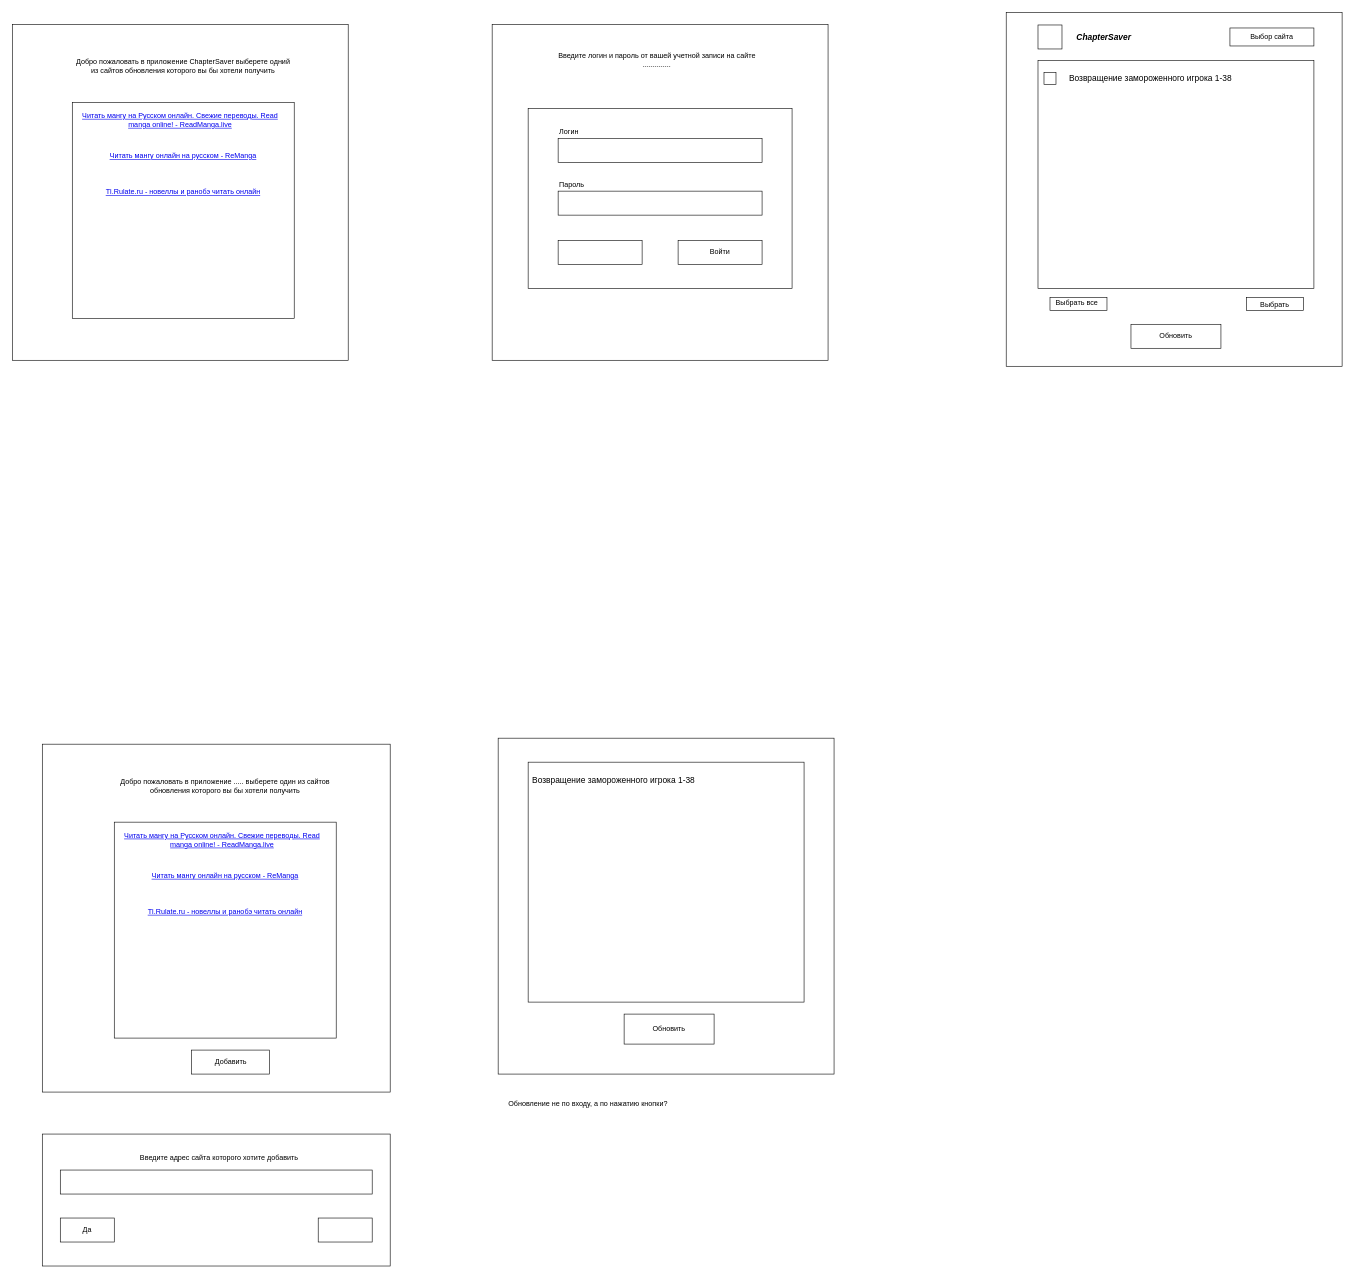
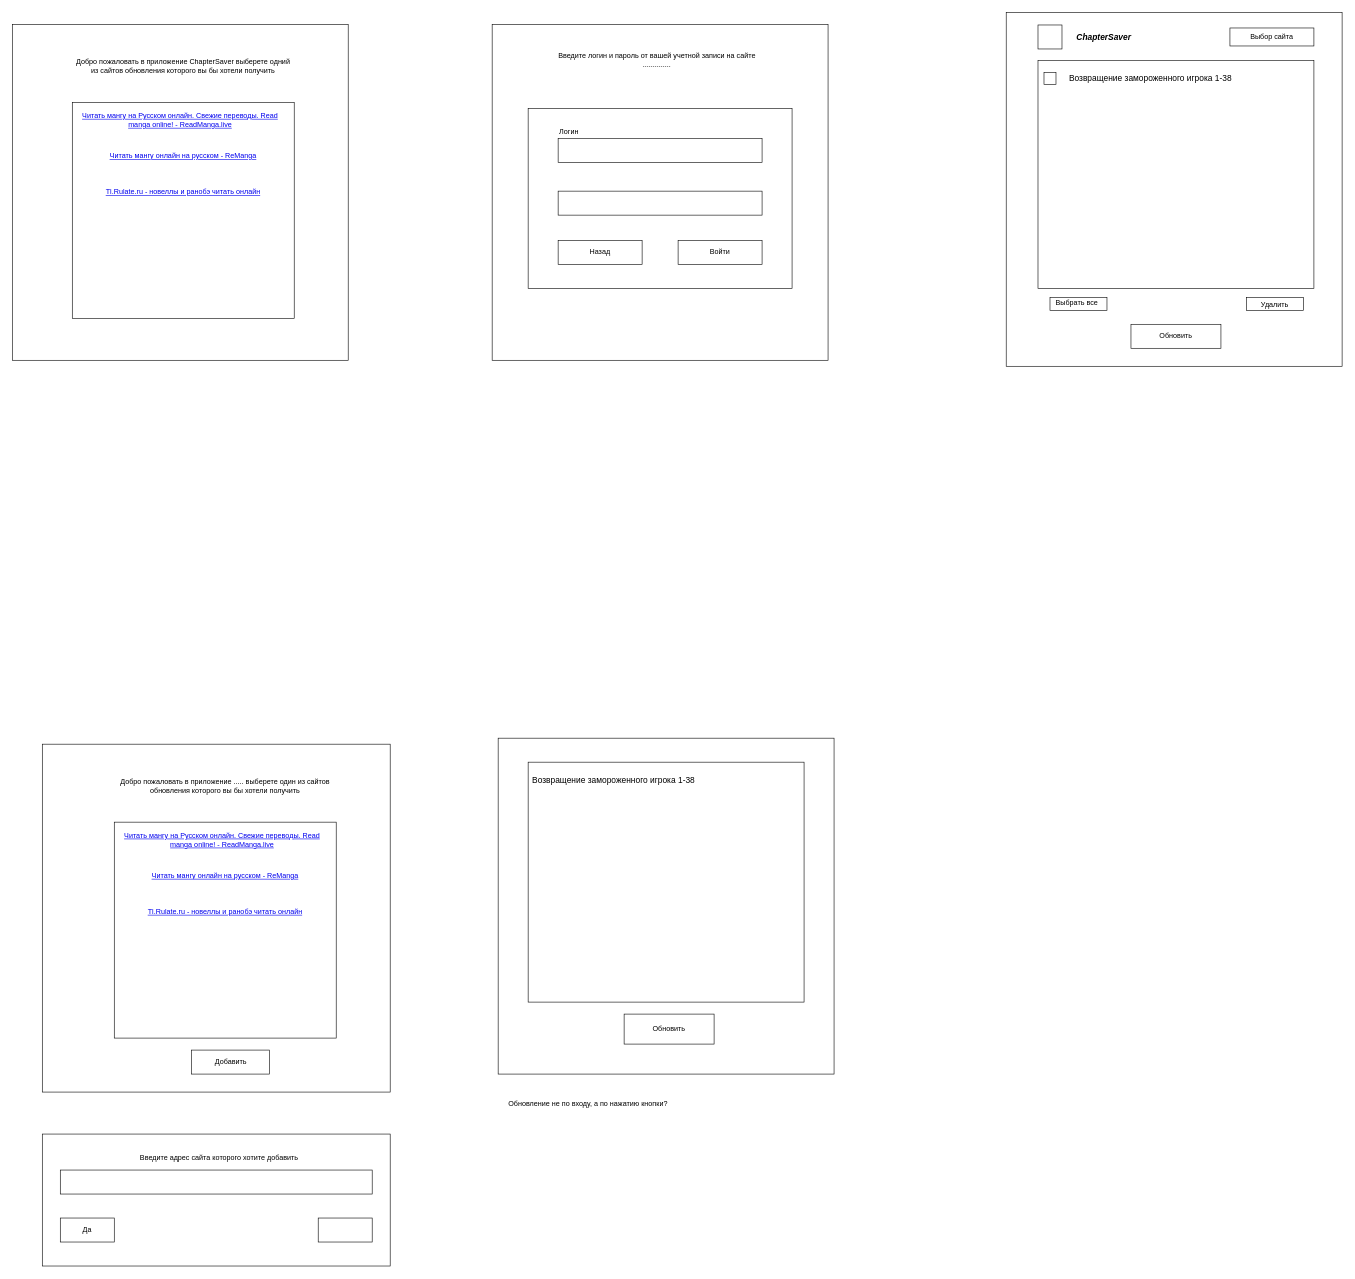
(606, 185) -> none
none -> (600, 252)
(1275, 305) -> (1275, 305)
